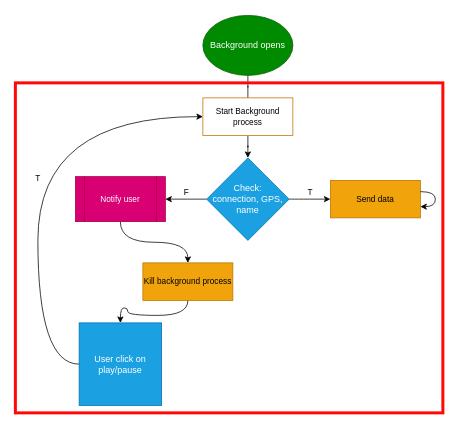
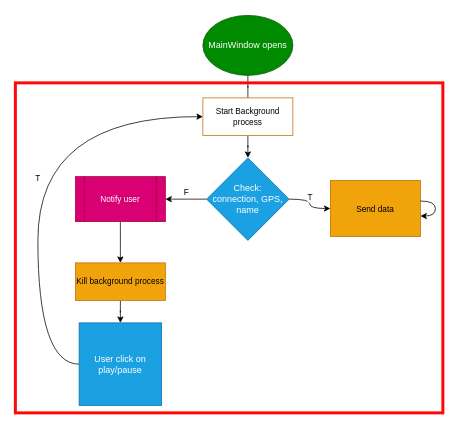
(248, 45) -> (248, 45)
(375, 199) -> (375, 209)
(188, 282) -> (120, 282)
